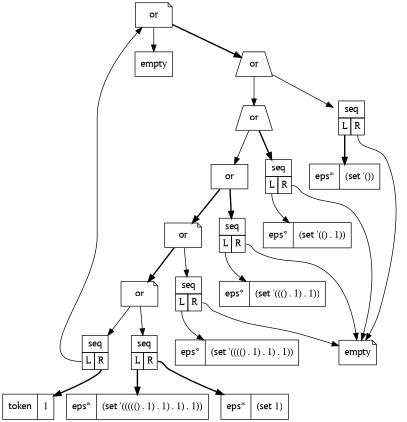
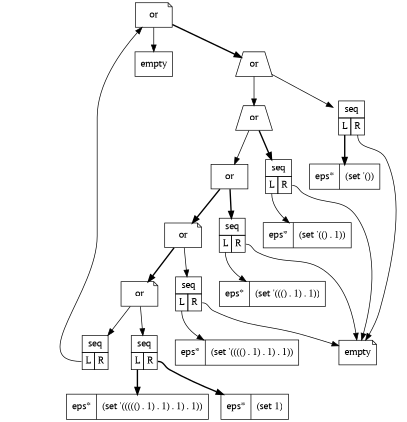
(28, 407) -> none
